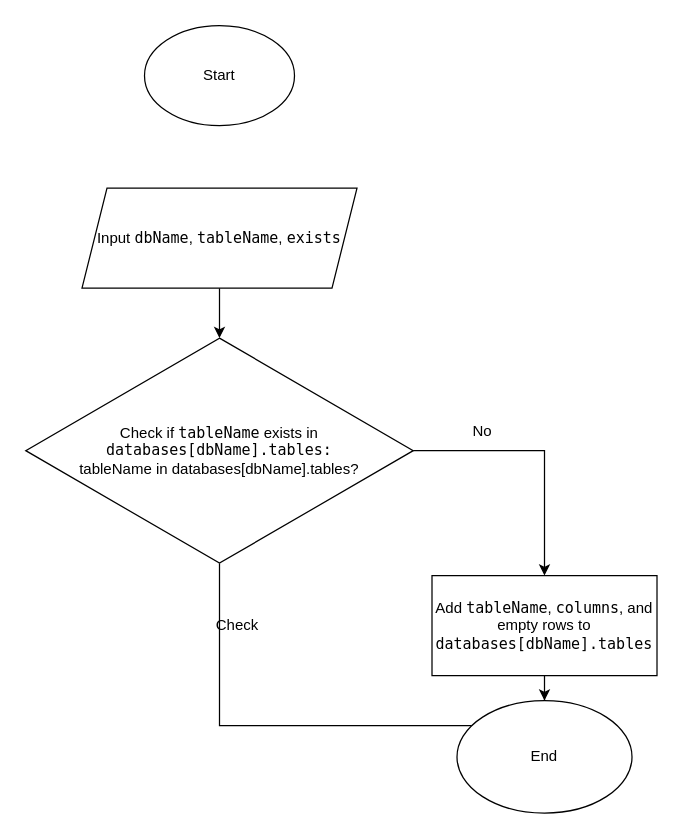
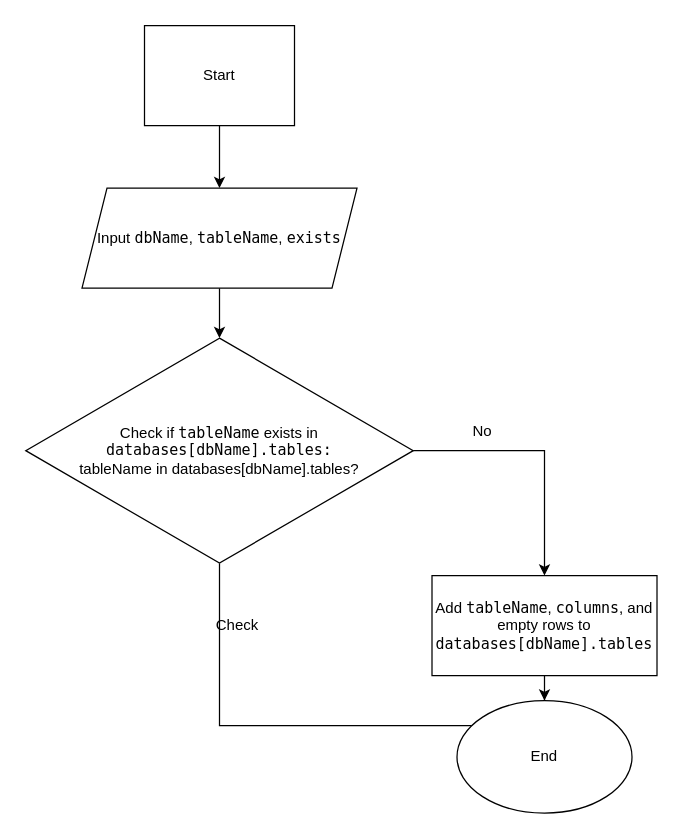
(219, 76) -> (219, 76)
none -> (219, 153)
